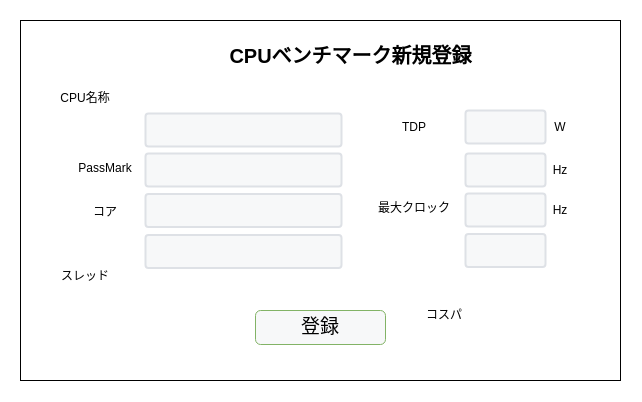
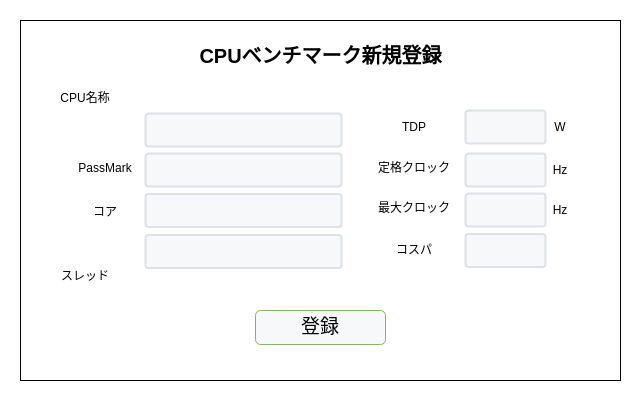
(351, 56) -> (321, 56)
none -> (414, 169)
(444, 316) -> (414, 251)
